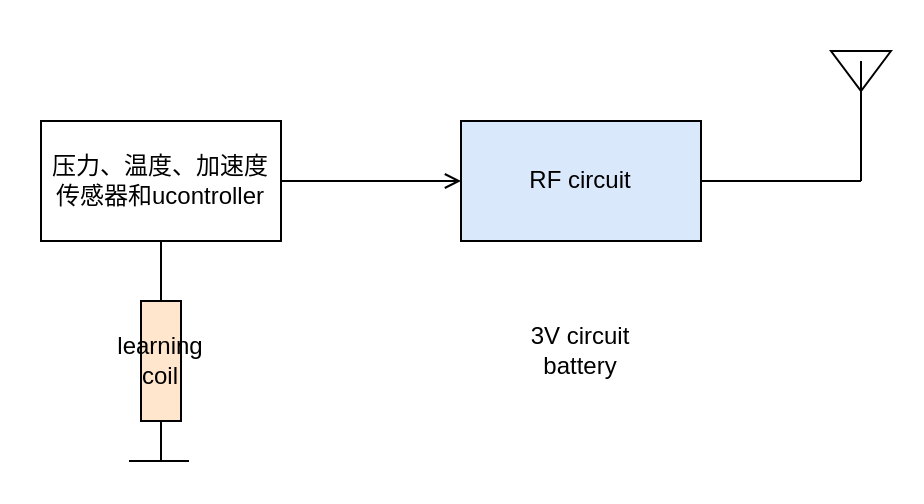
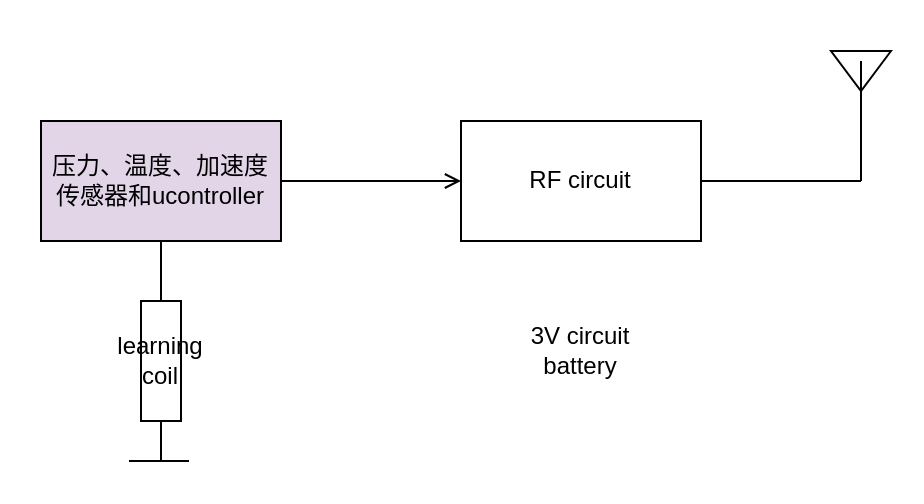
(161, 181) -> (161, 181)
(581, 181) -> (581, 181)
(161, 361) -> (161, 361)
